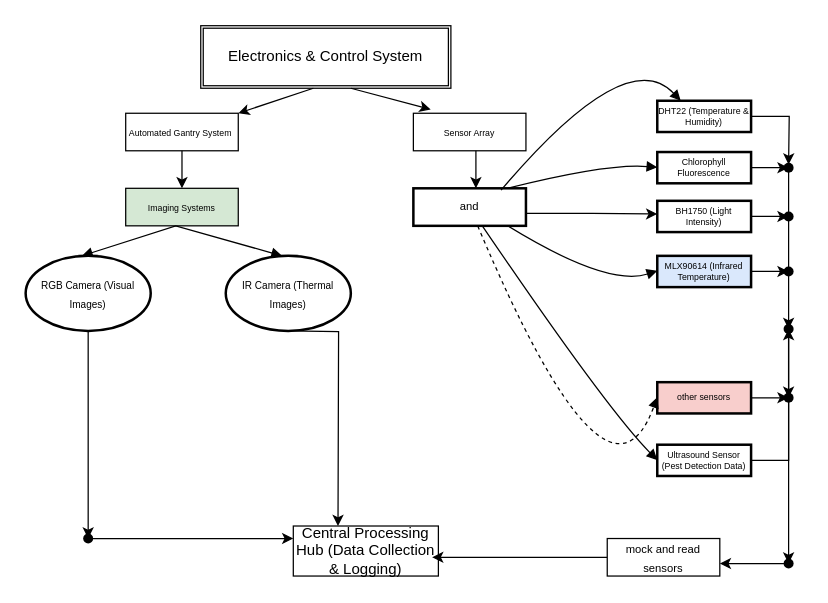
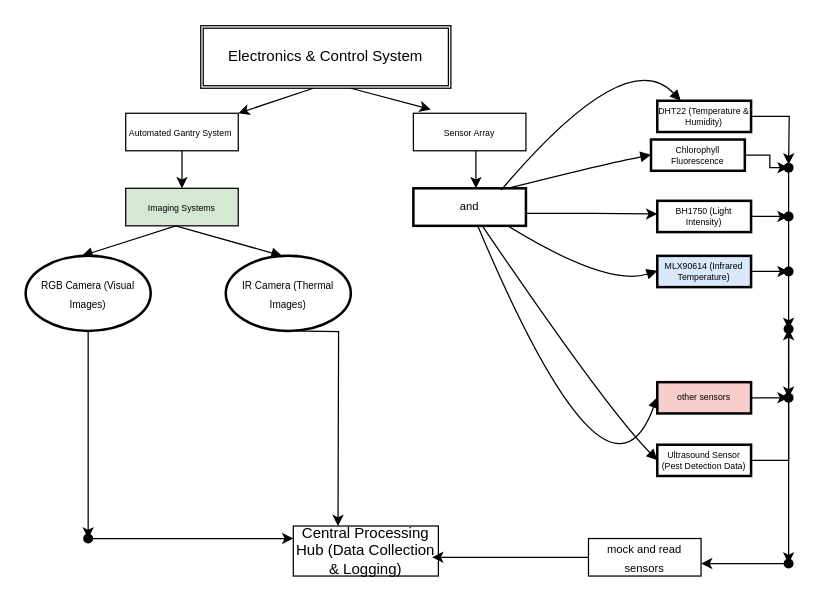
(704, 168) -> (698, 155)
(547, 369) -> (547, 369)
(663, 557) -> (644, 557)
